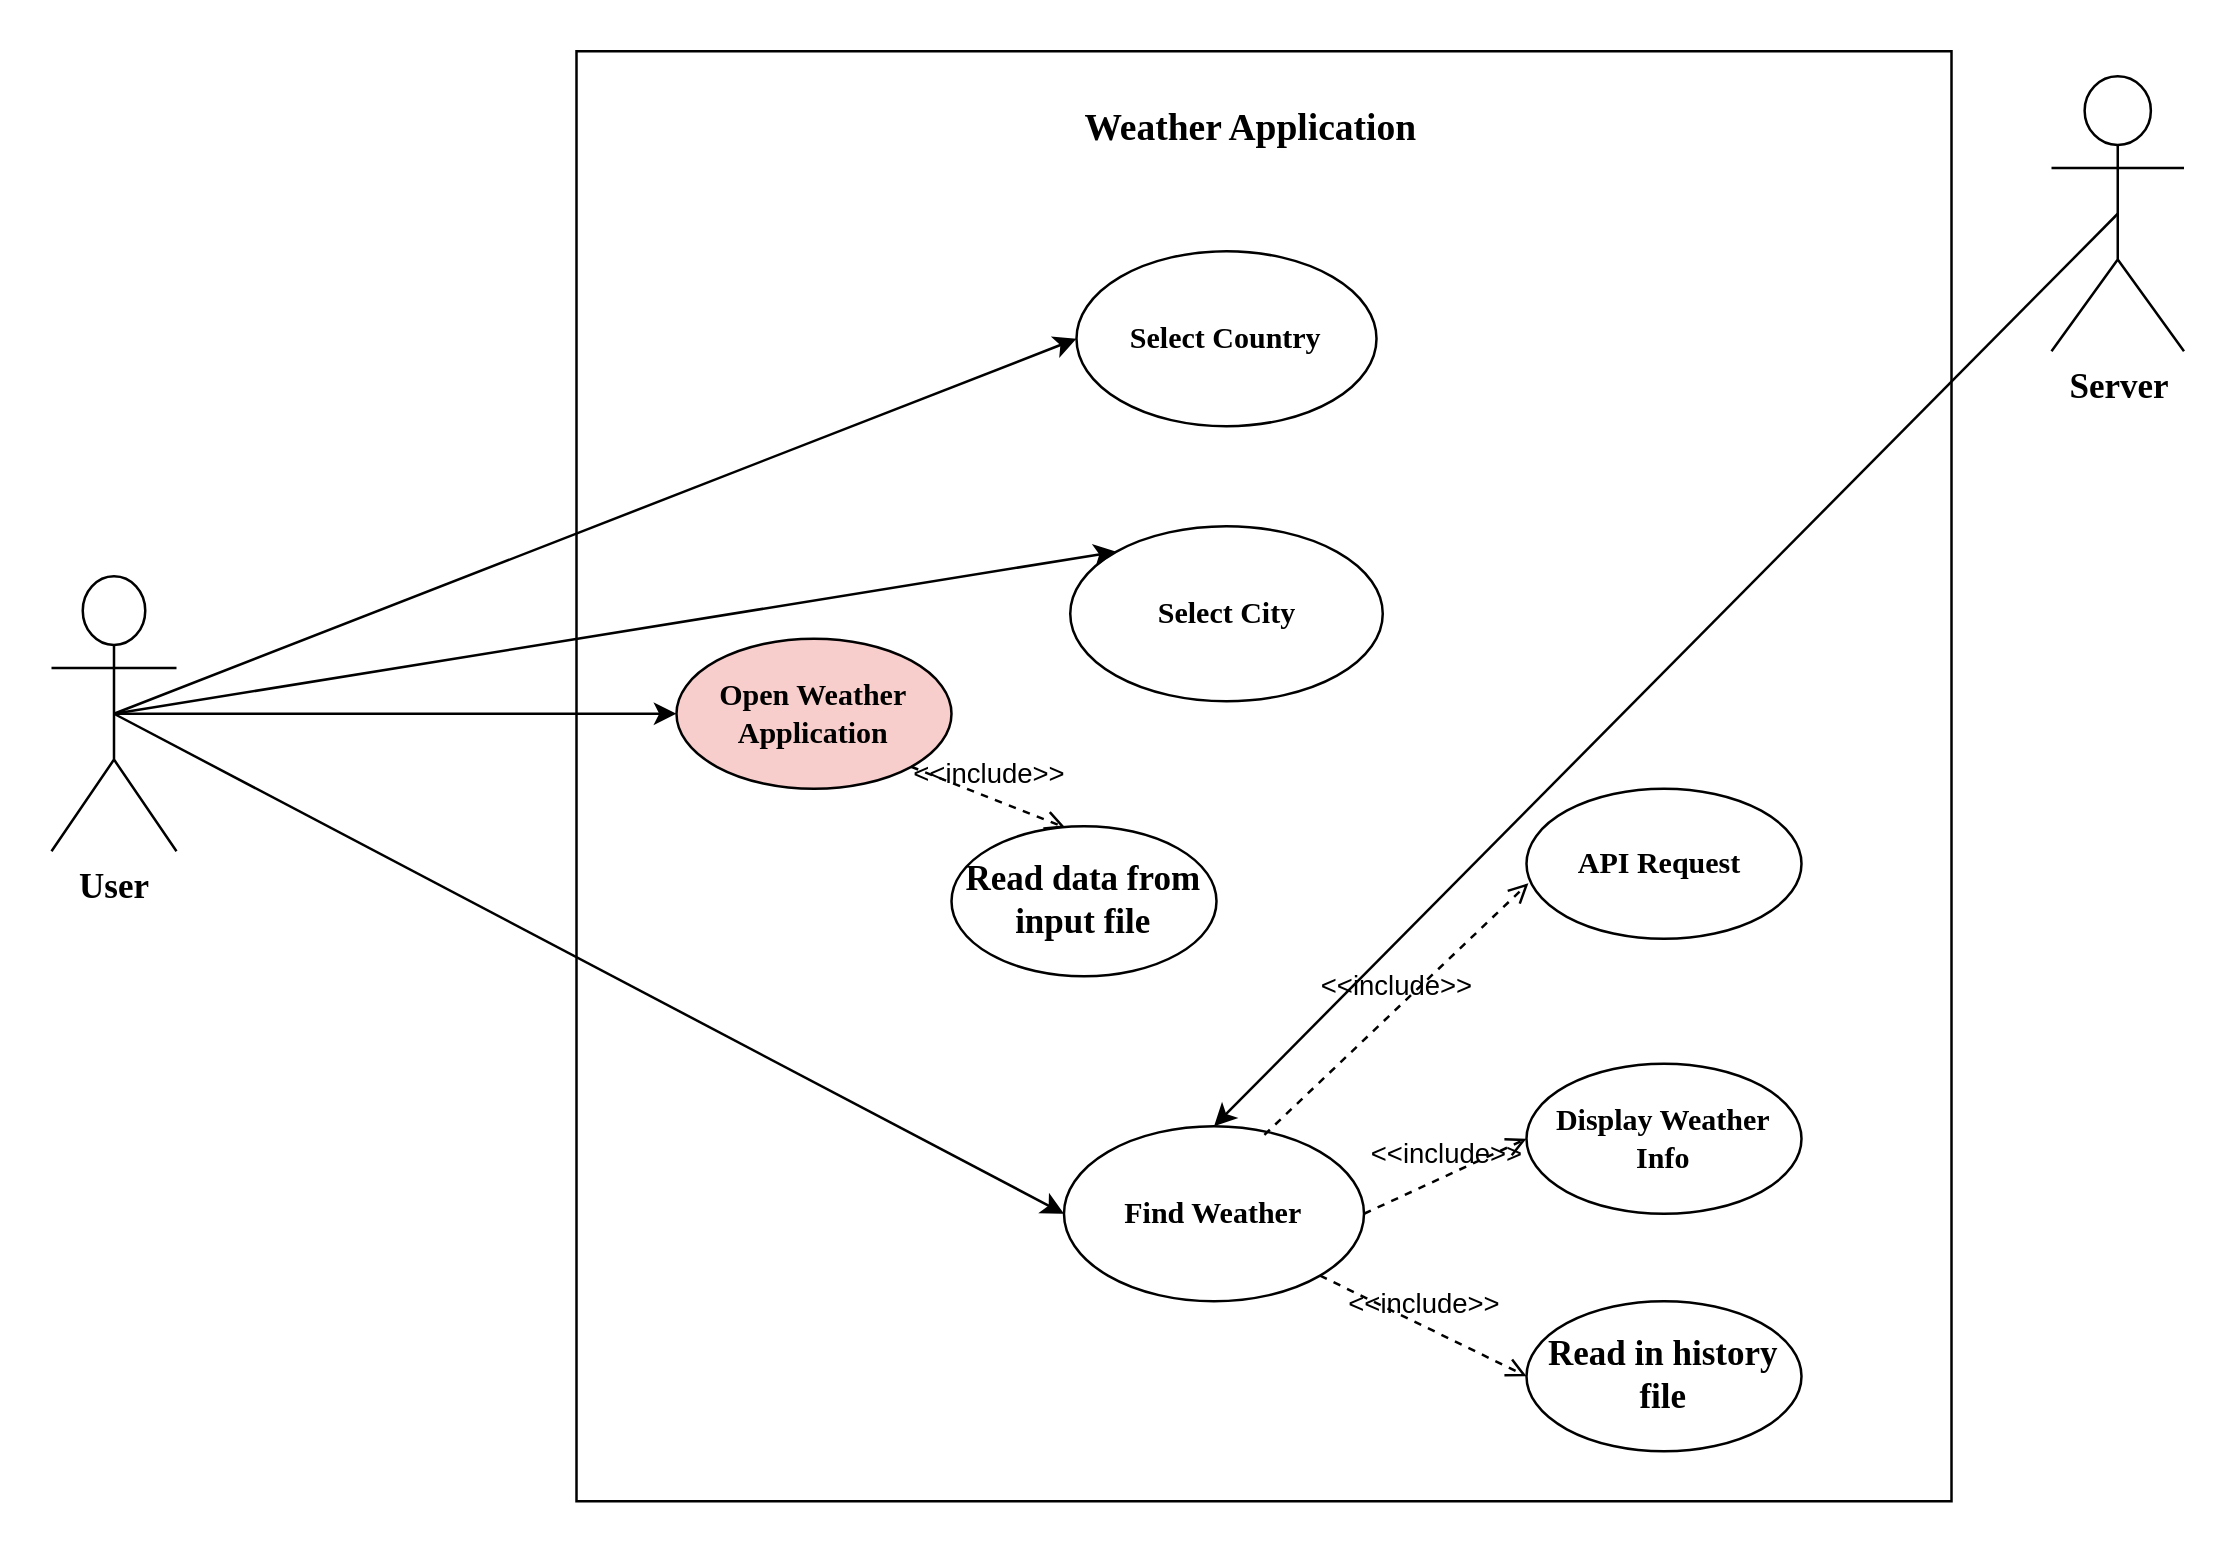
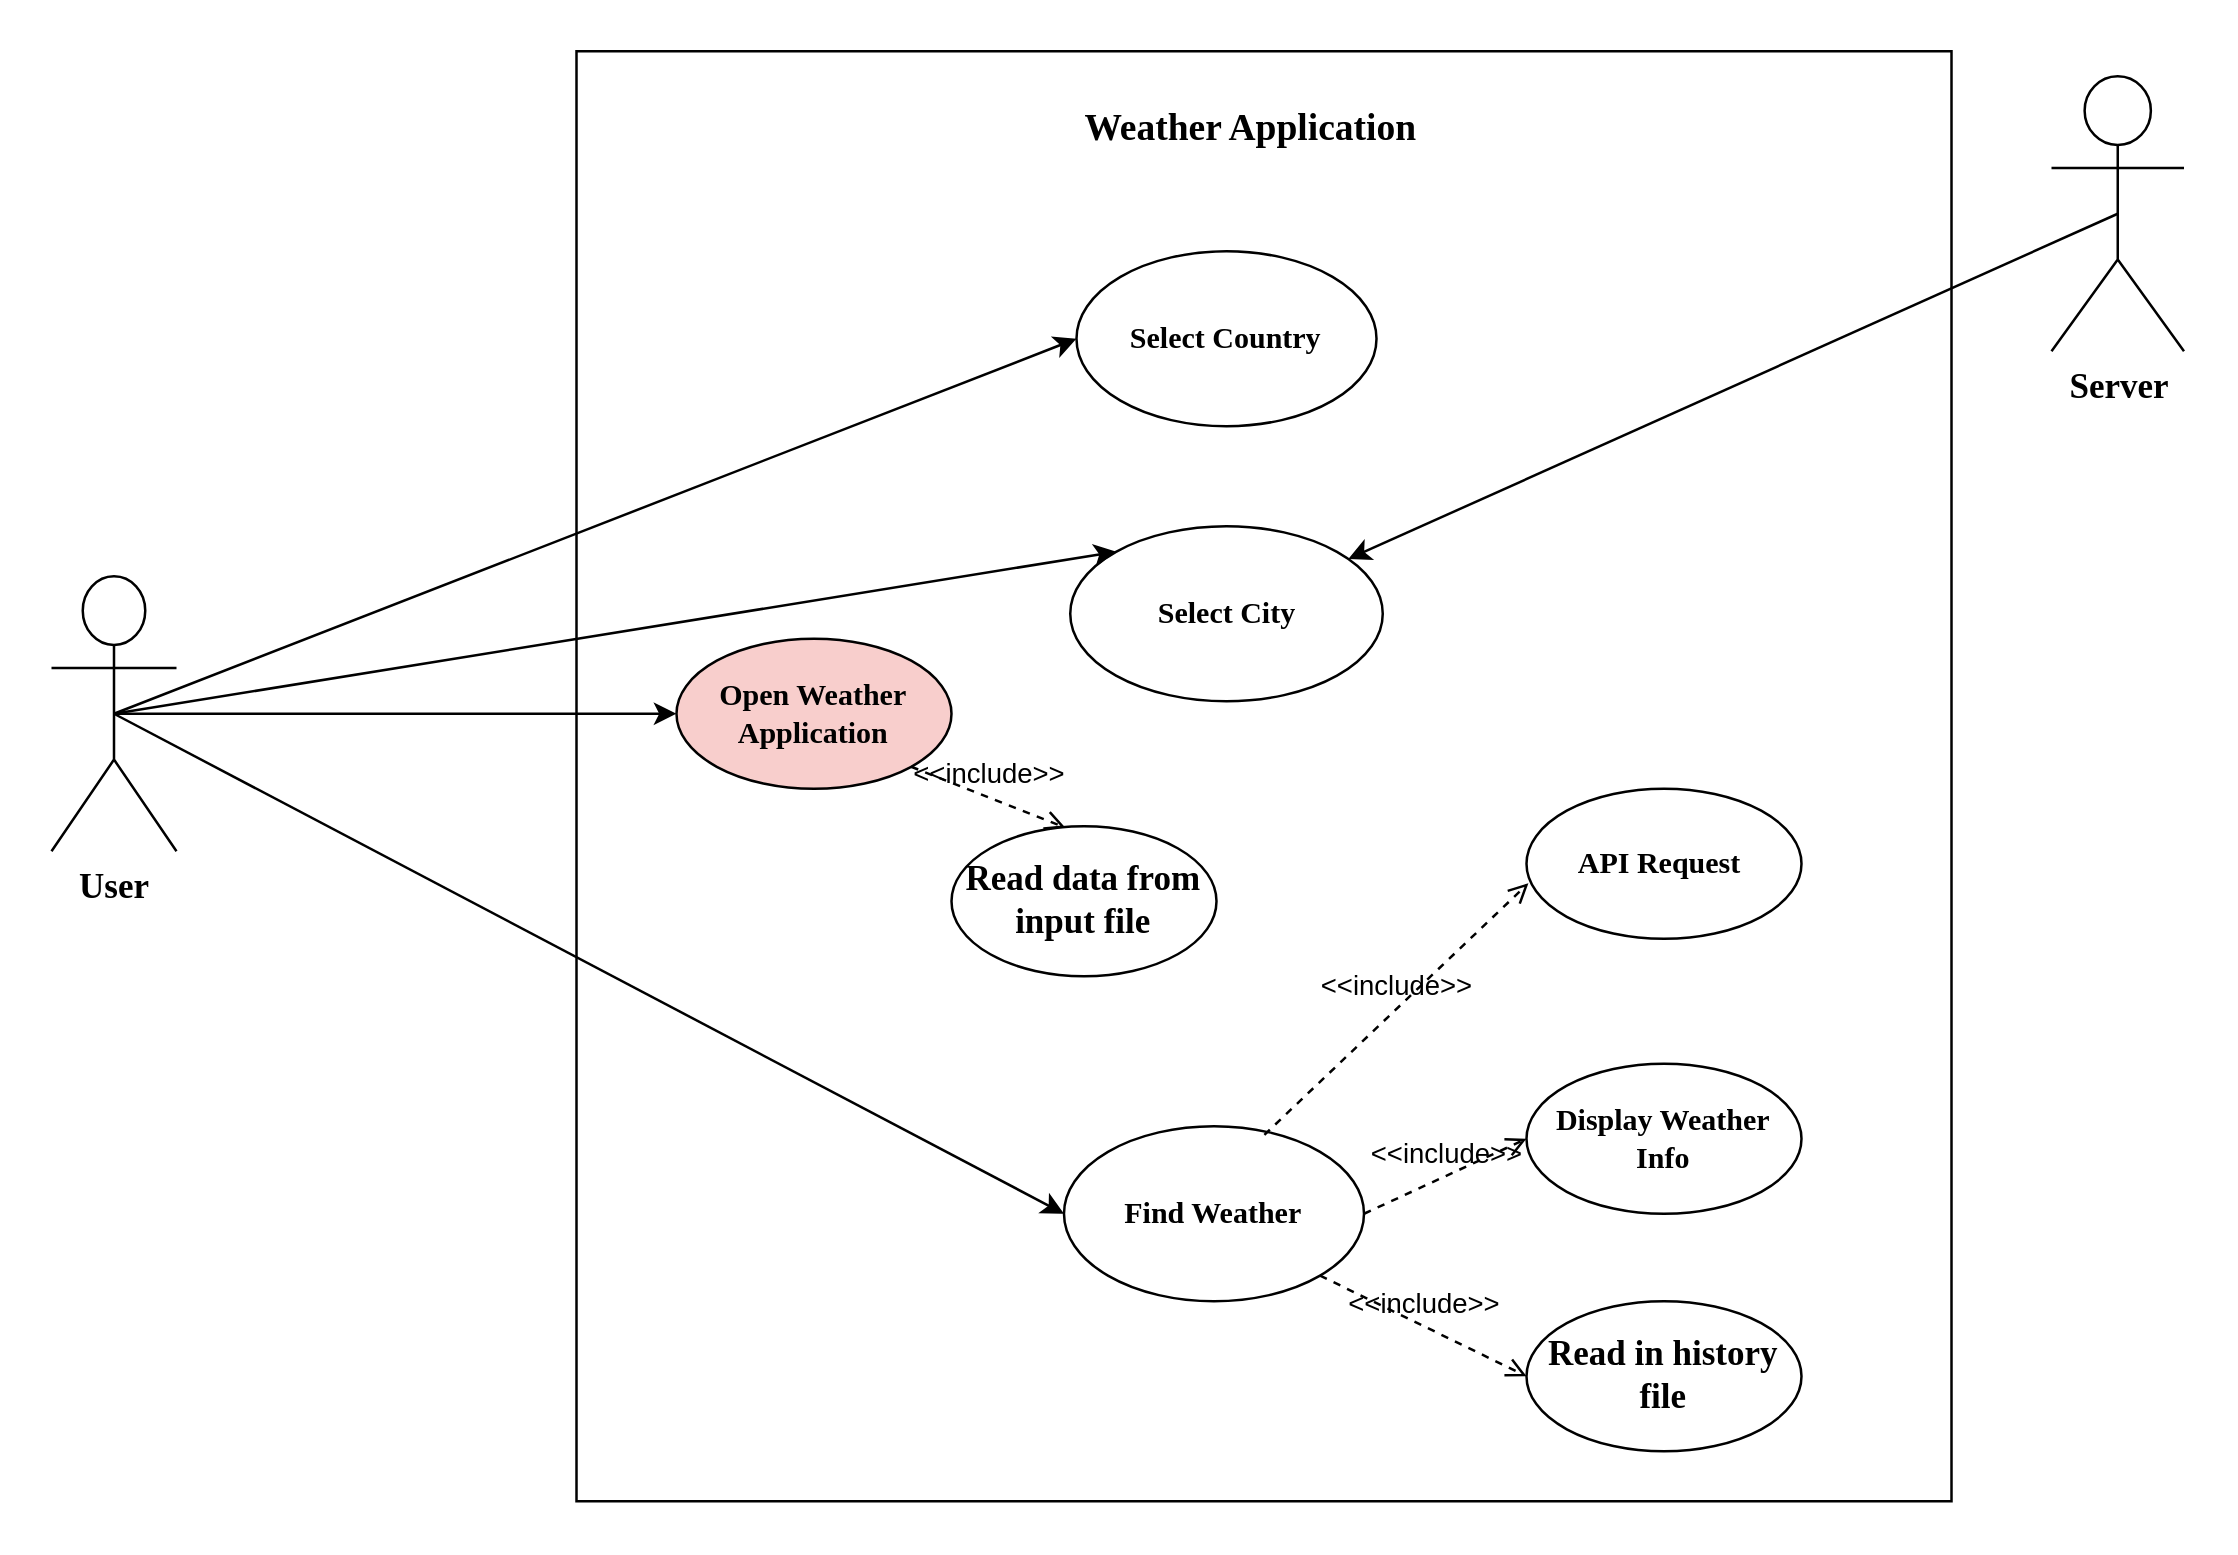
(1668, 667) -> (1738, 384)
